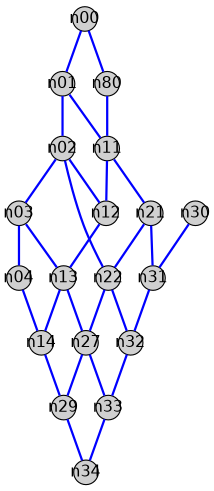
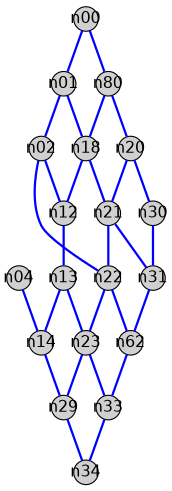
(107, 149) -> (86, 149)
none -> (131, 149)
(19, 213) -> none
(86, 343) -> (86, 343)
(131, 343) -> (131, 343)
